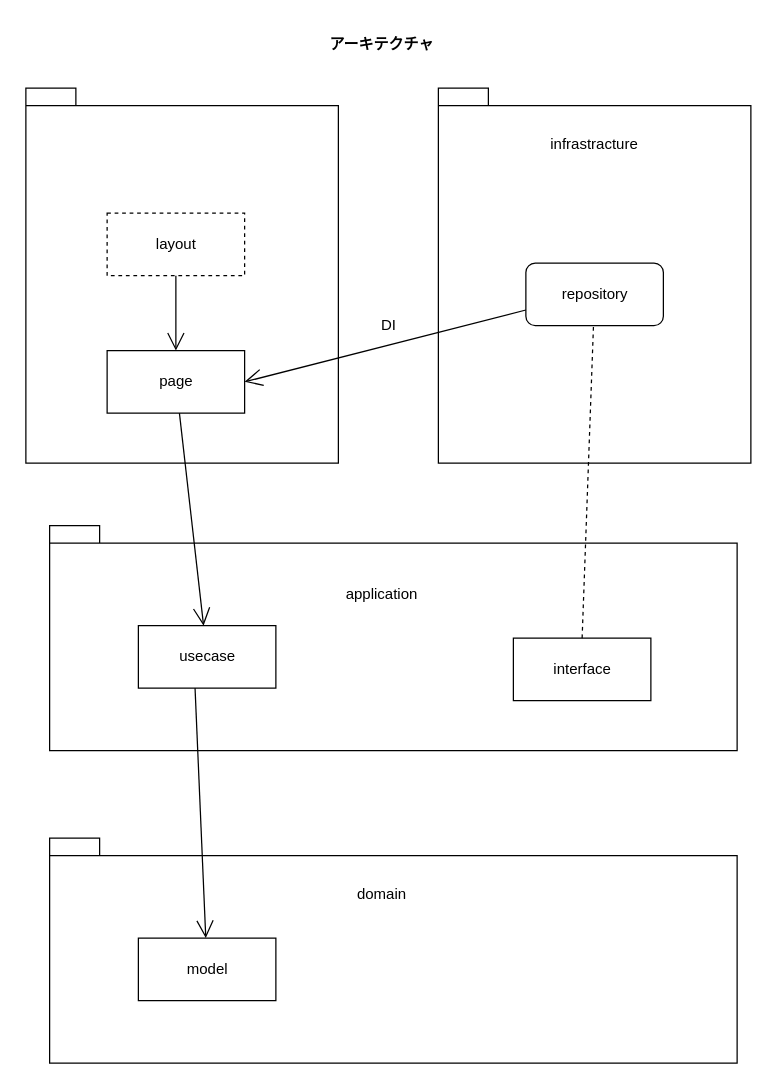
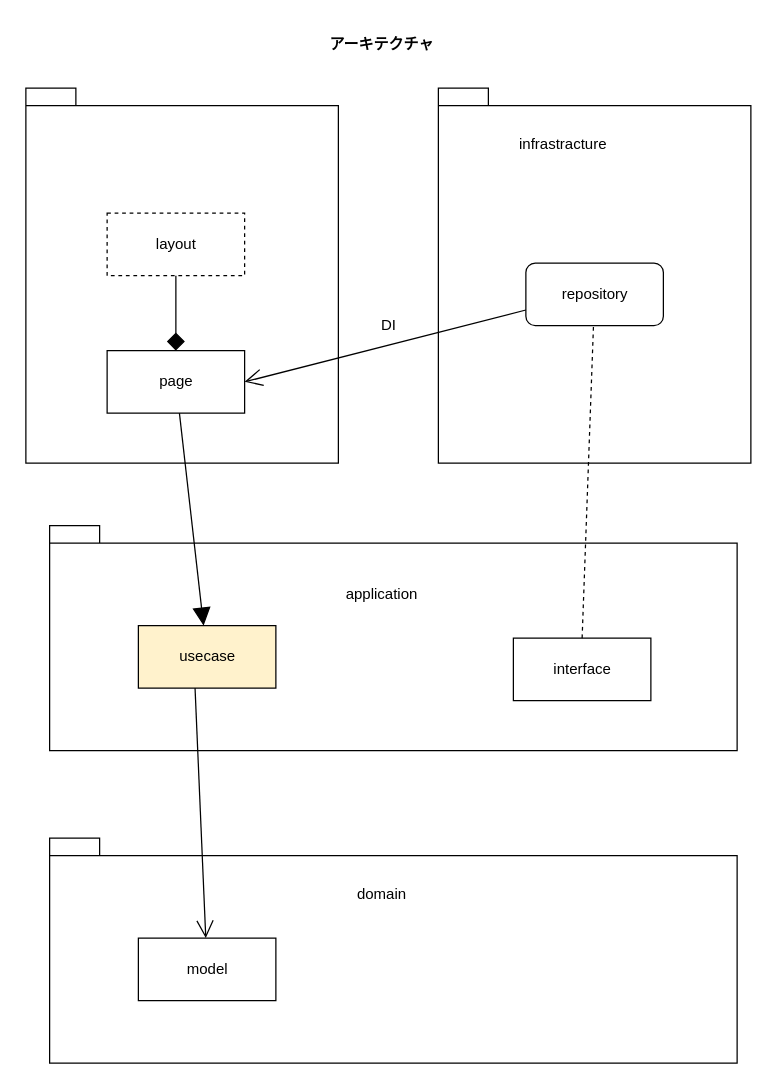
(594, 144) -> (563, 144)
(176, 340) -> (176, 332)
(202, 613) -> (201, 606)
(207, 657) -> (207, 657)
